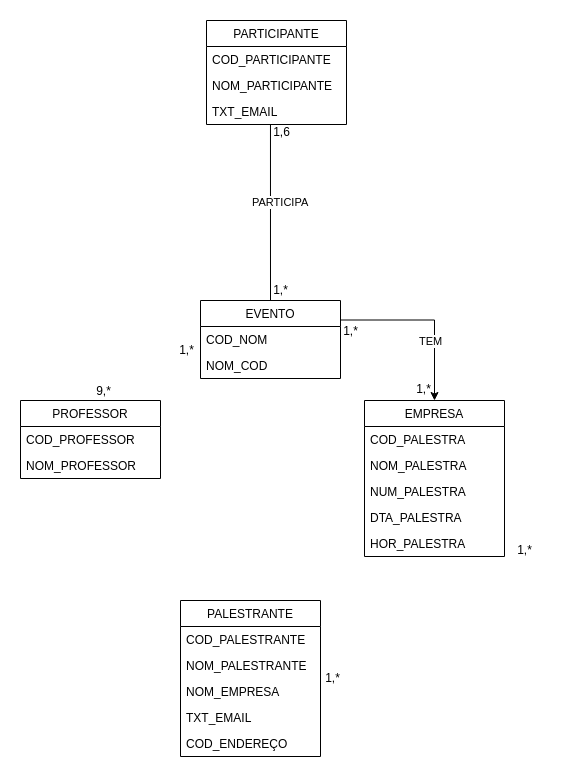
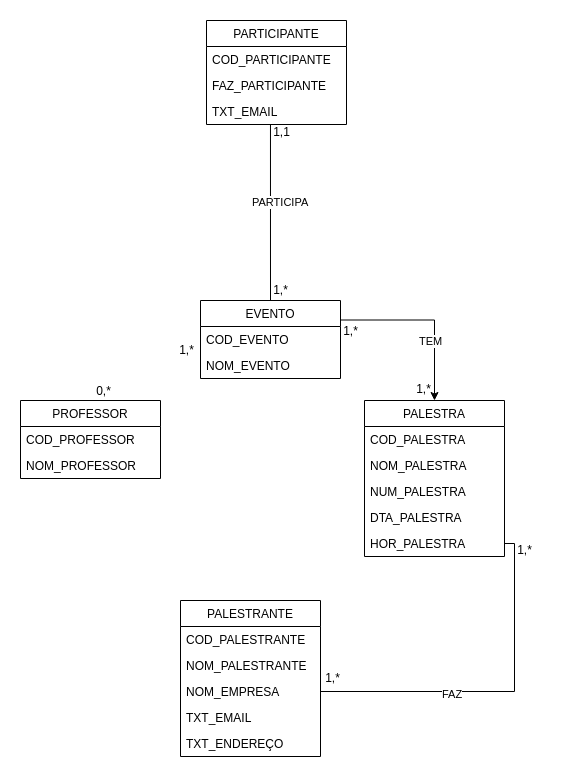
(266, 86) -> (266, 86)
(282, 133) -> (282, 133)
(230, 340) -> (240, 340)
(230, 366) -> (240, 366)
(104, 392) -> (104, 392)
(434, 414) -> (434, 414)
none -> (497, 692)
(226, 744) -> (226, 744)
